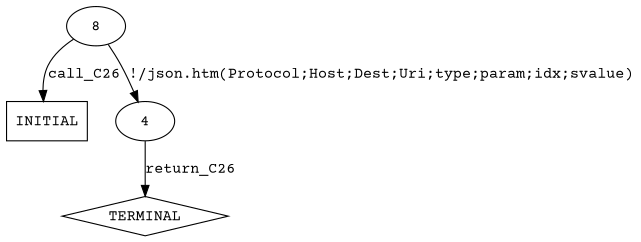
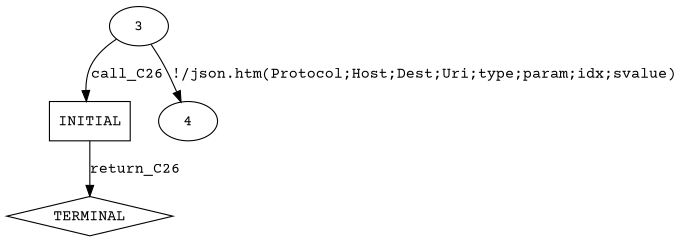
(96, 26) -> (139, 26)
(145, 163) -> (90, 163)
